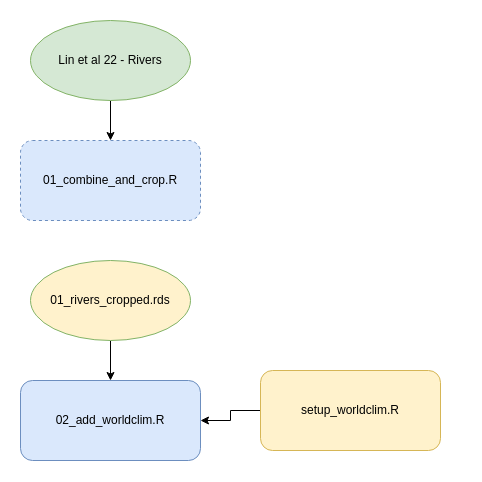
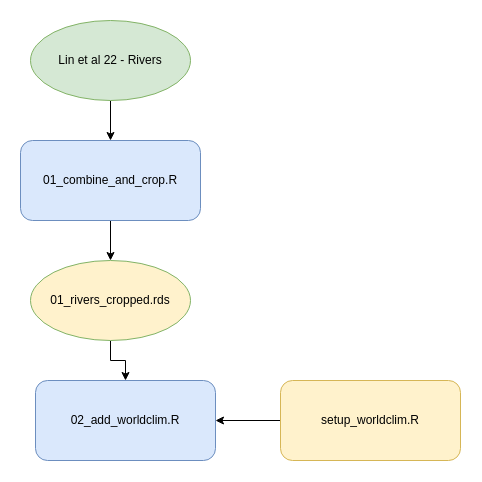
(111, 181) -> (111, 181)
none -> (111, 237)
(351, 411) -> (371, 421)
(111, 421) -> (126, 421)
